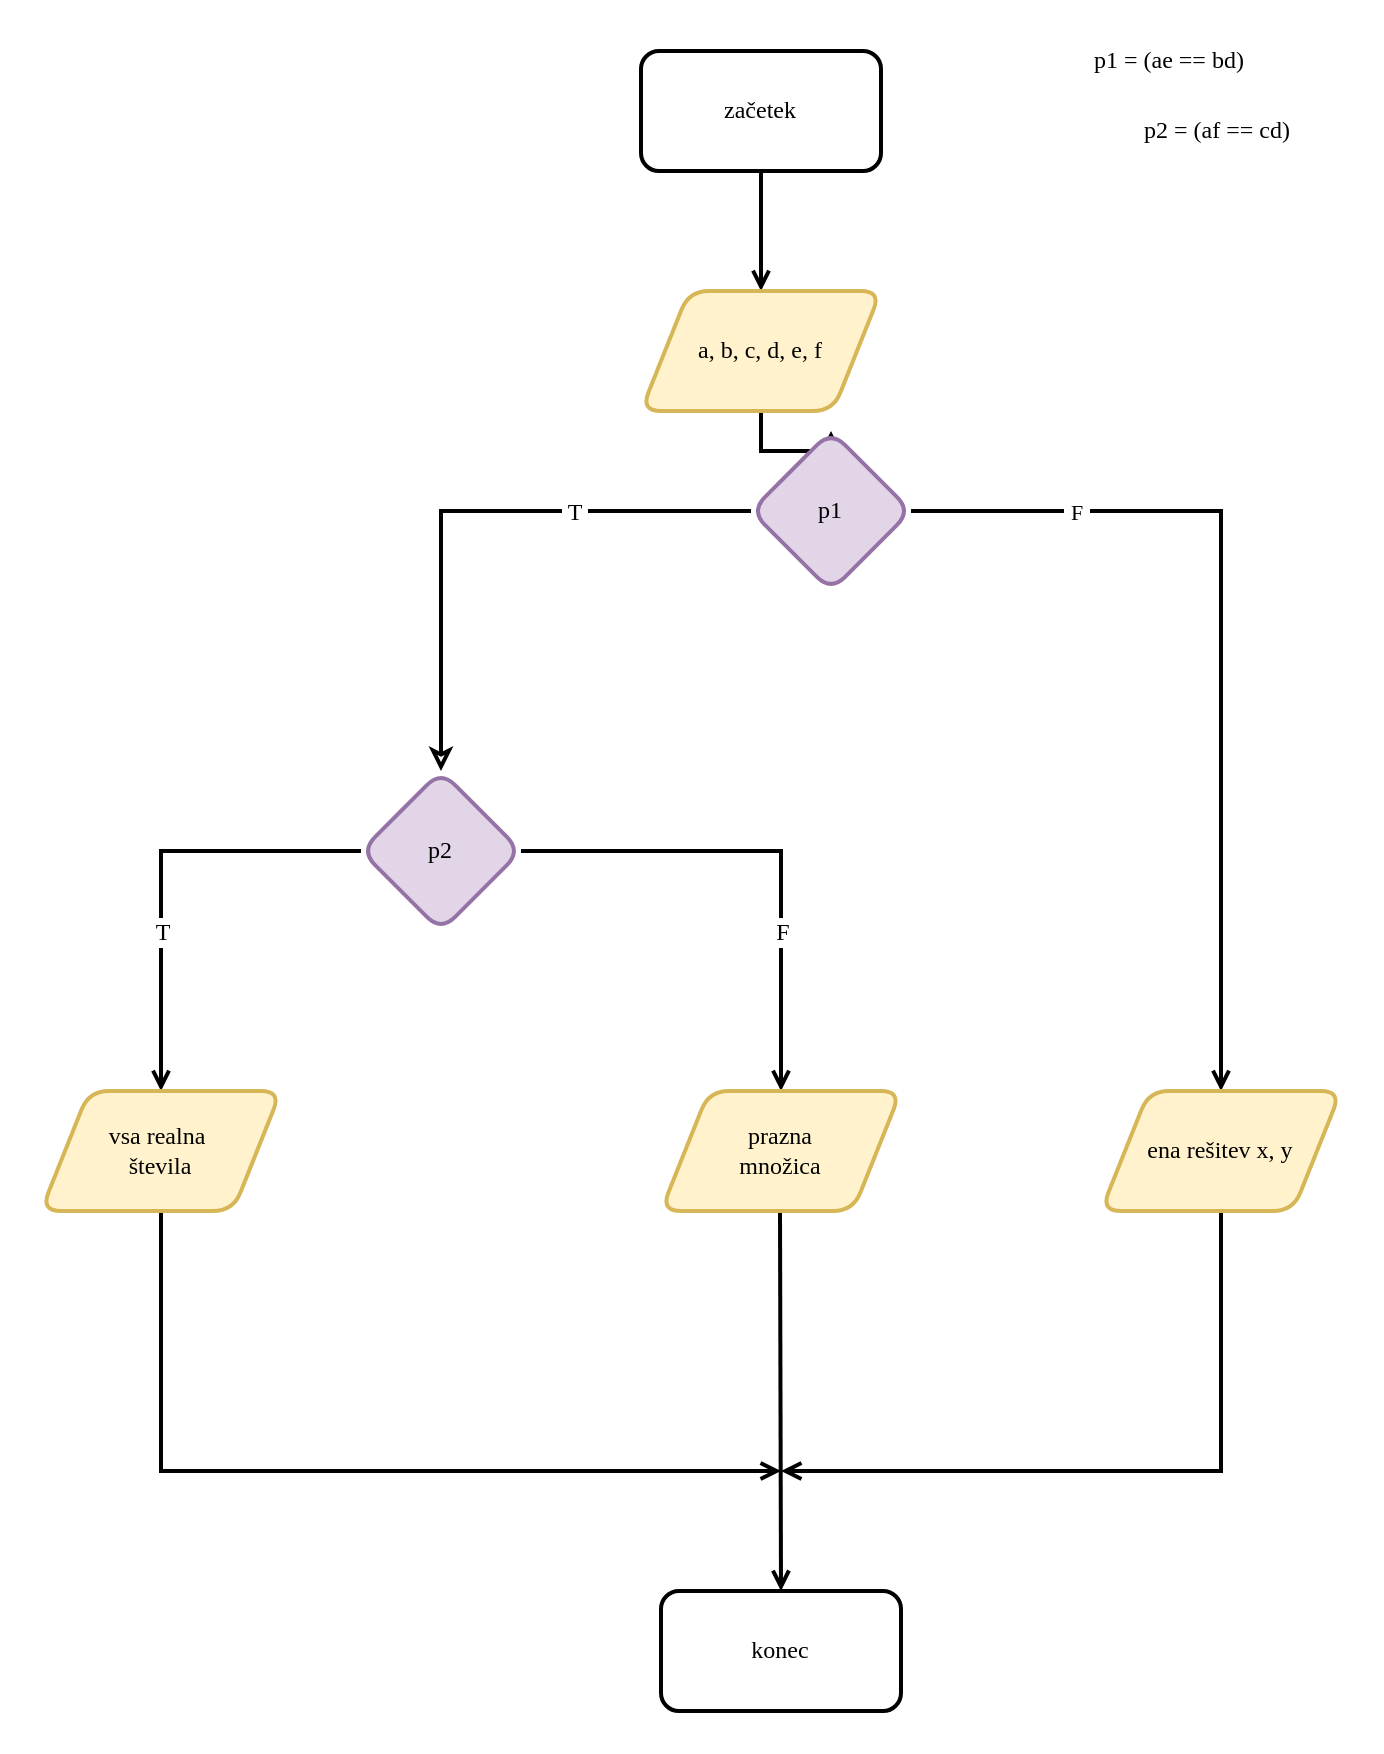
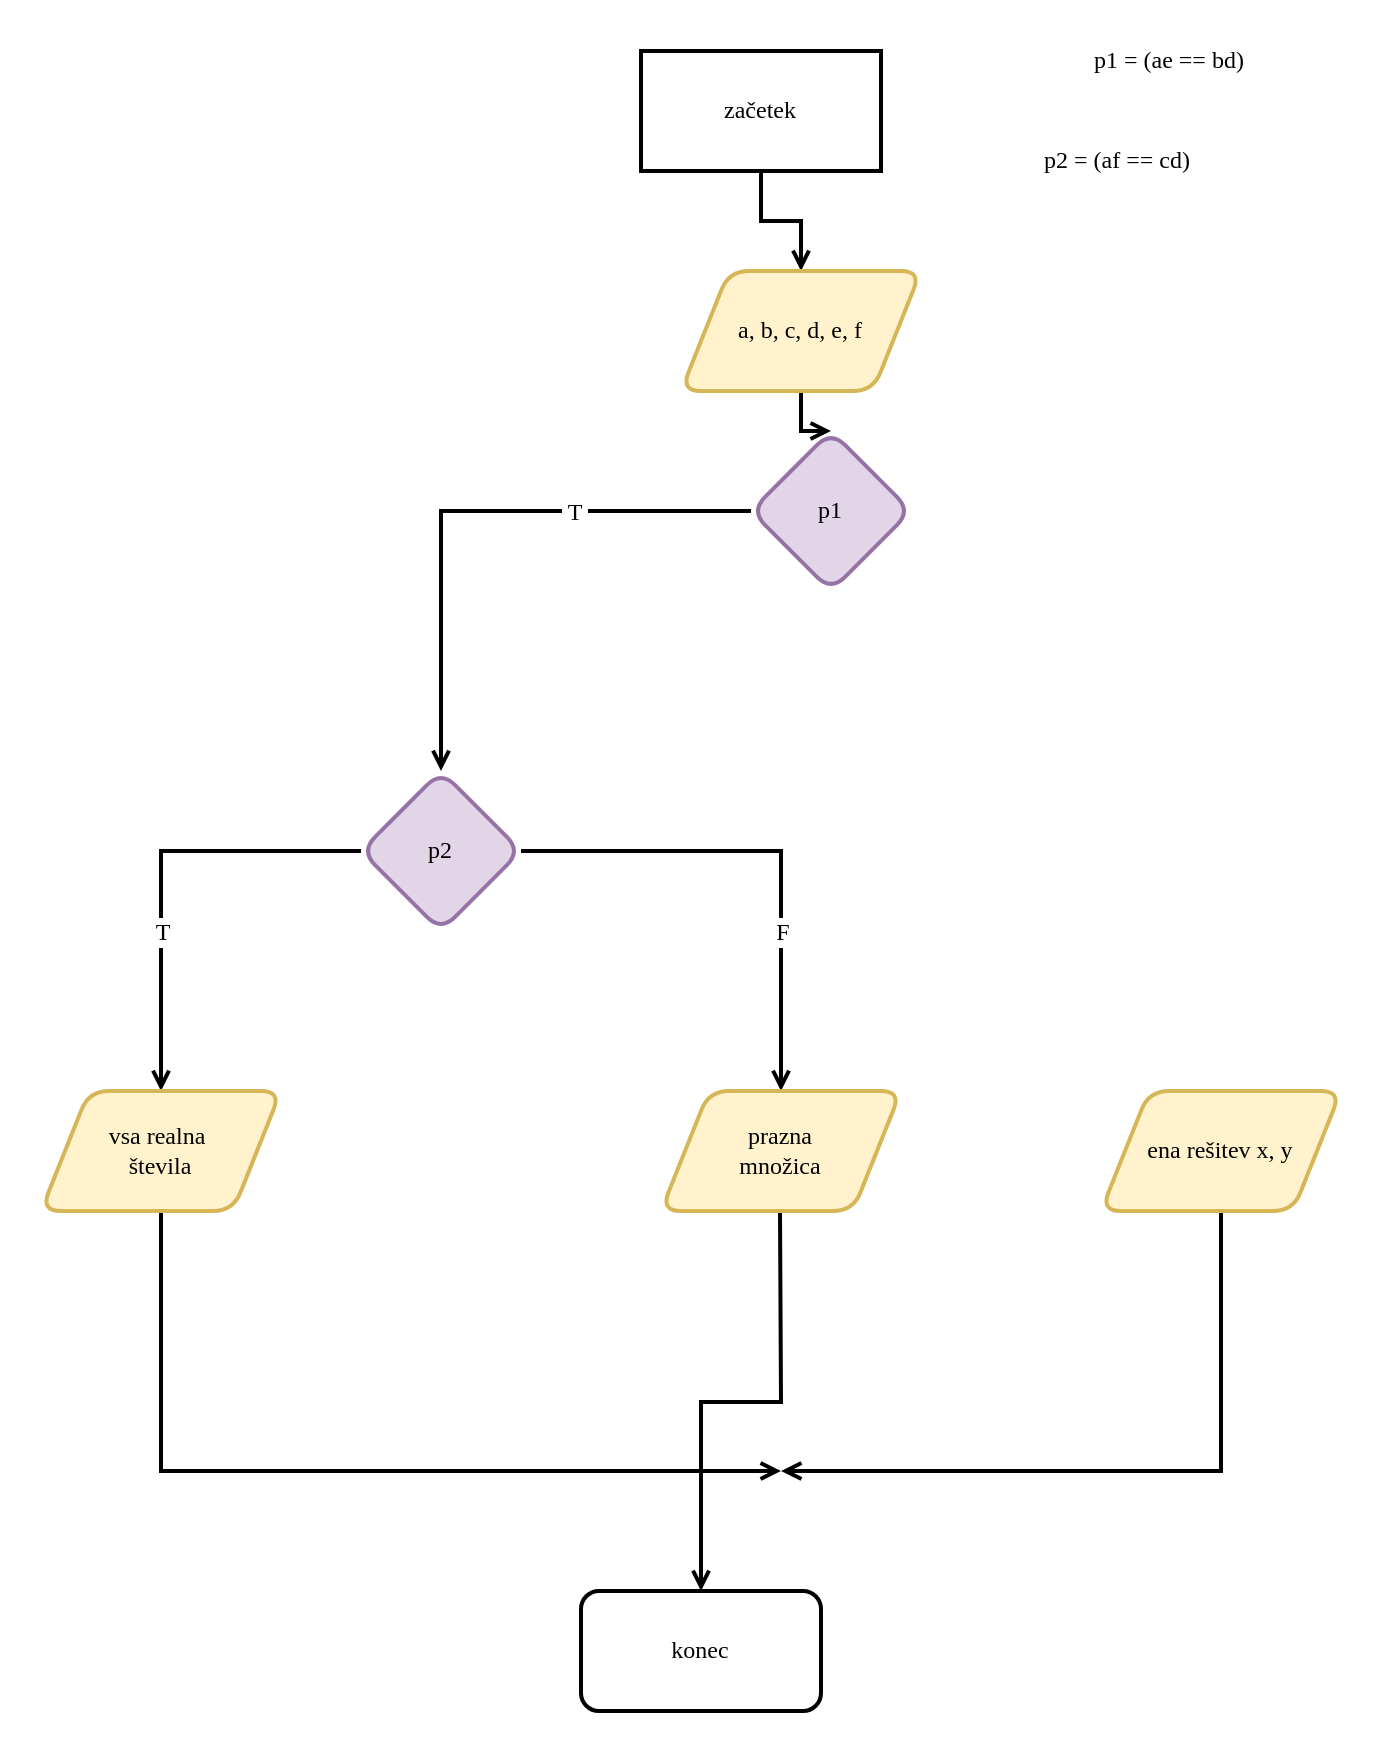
(761, 111) -> (761, 111)
(1241, 131) -> (1141, 161)
(761, 351) -> (801, 331)
(1221, 641) -> none
(441, 751) -> (441, 755)
(781, 1651) -> (701, 1651)
